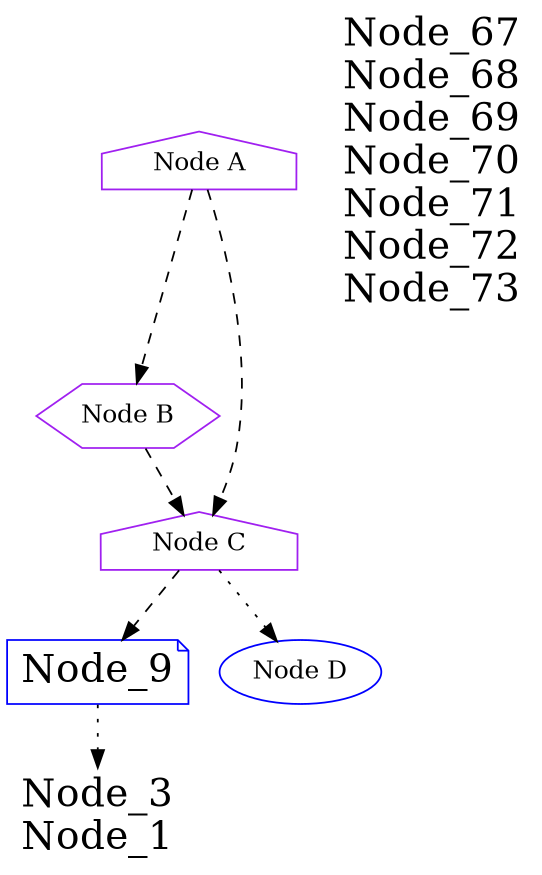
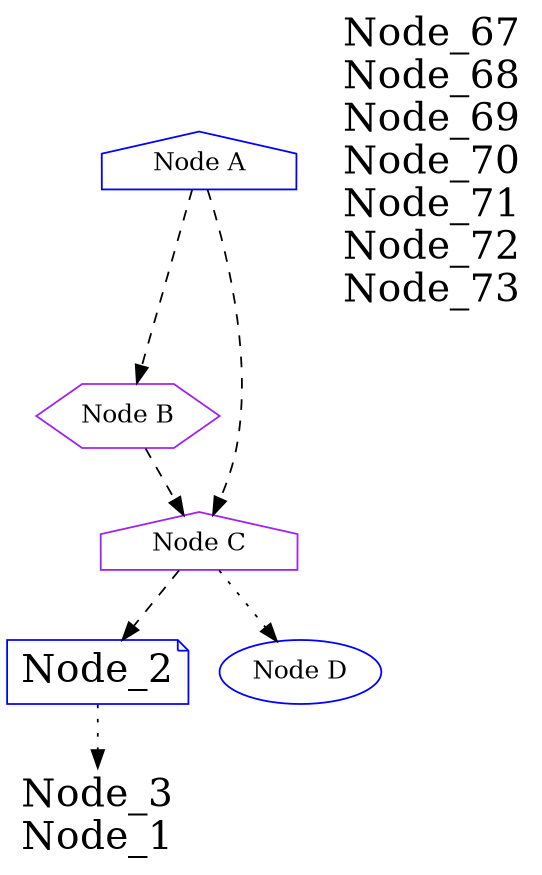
(199, 164) -> (199, 164)
(98, 672) -> (98, 672)
